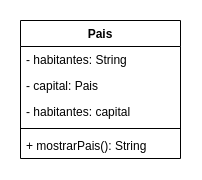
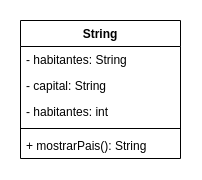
(101, 35) -> (101, 35)
(68, 87) -> (74, 87)
(88, 113) -> (76, 113)
